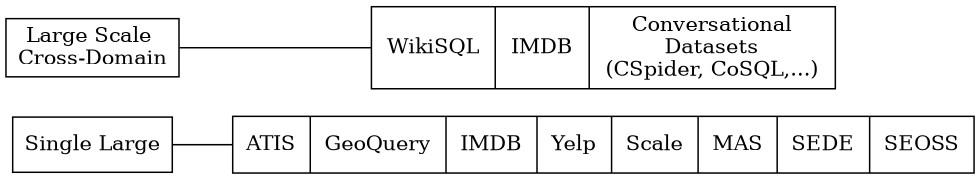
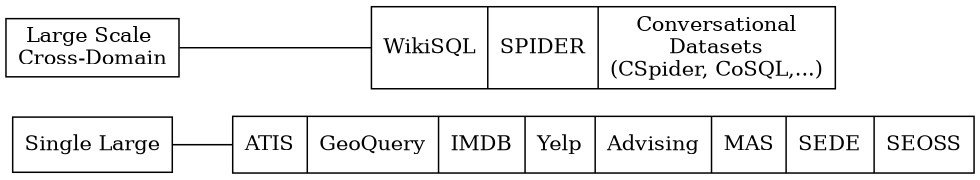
(542, 47) -> (543, 47)
(655, 144) -> (653, 144)
